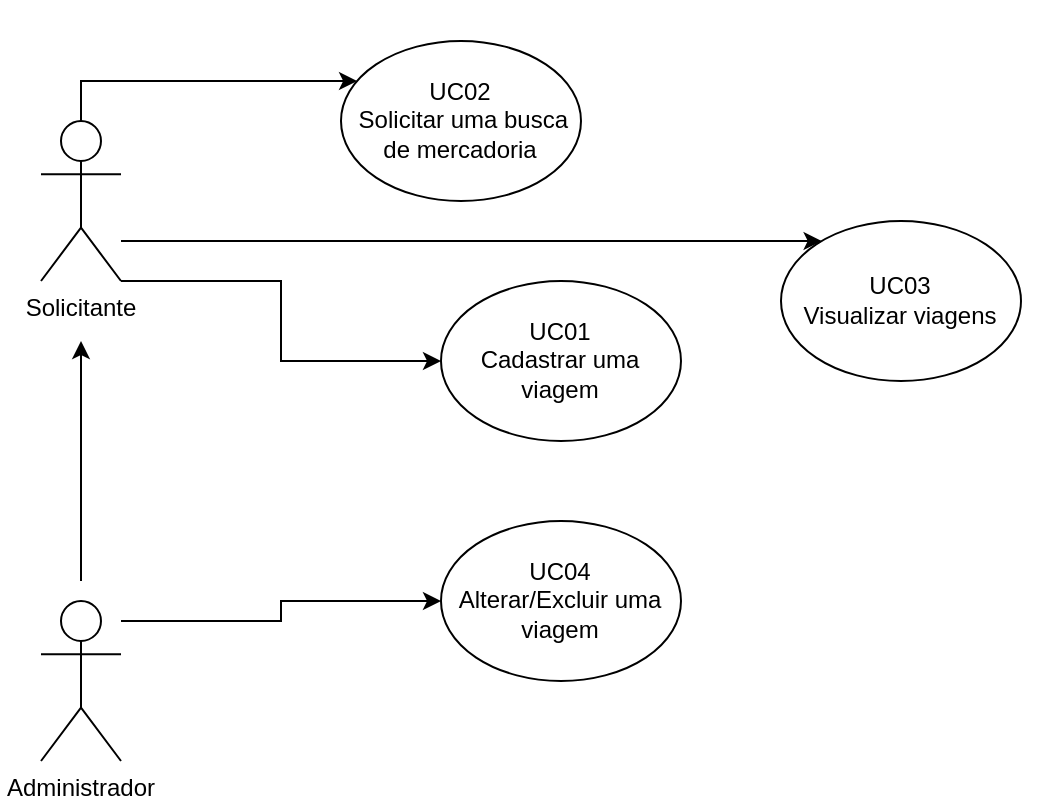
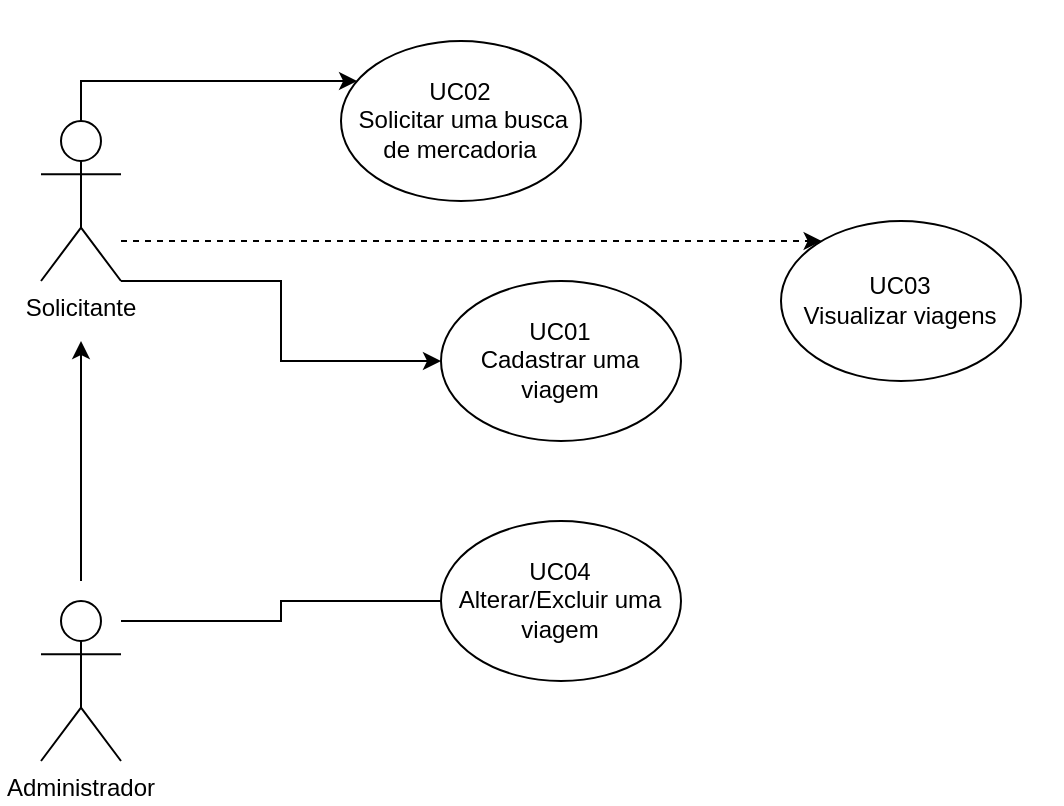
(465, 241) -> (465, 241)
(426, 601) -> (431, 601)
